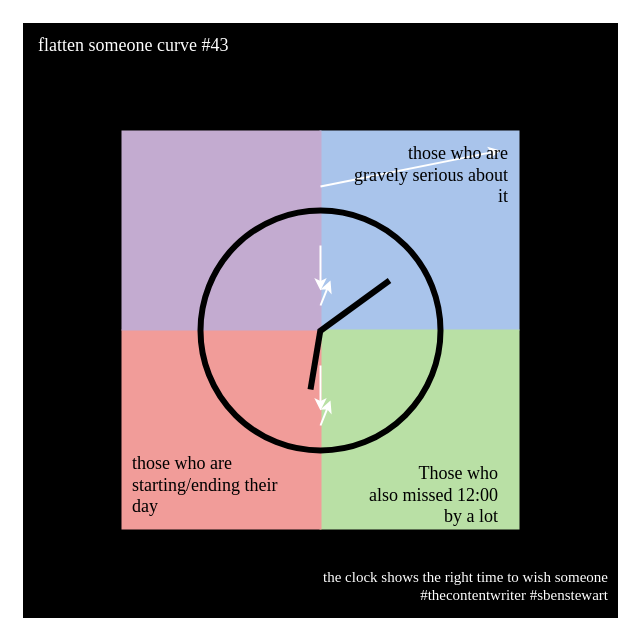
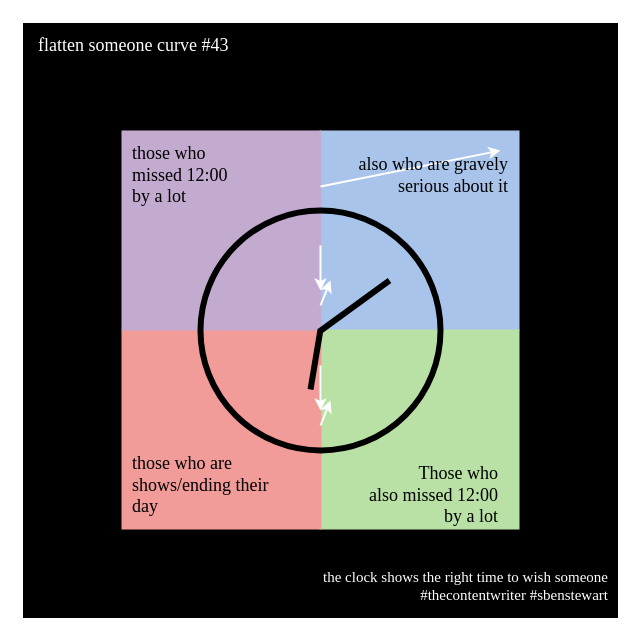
none -> (211, 176)
(430, 176) -> (430, 176)
(209, 486) -> (200, 486)
